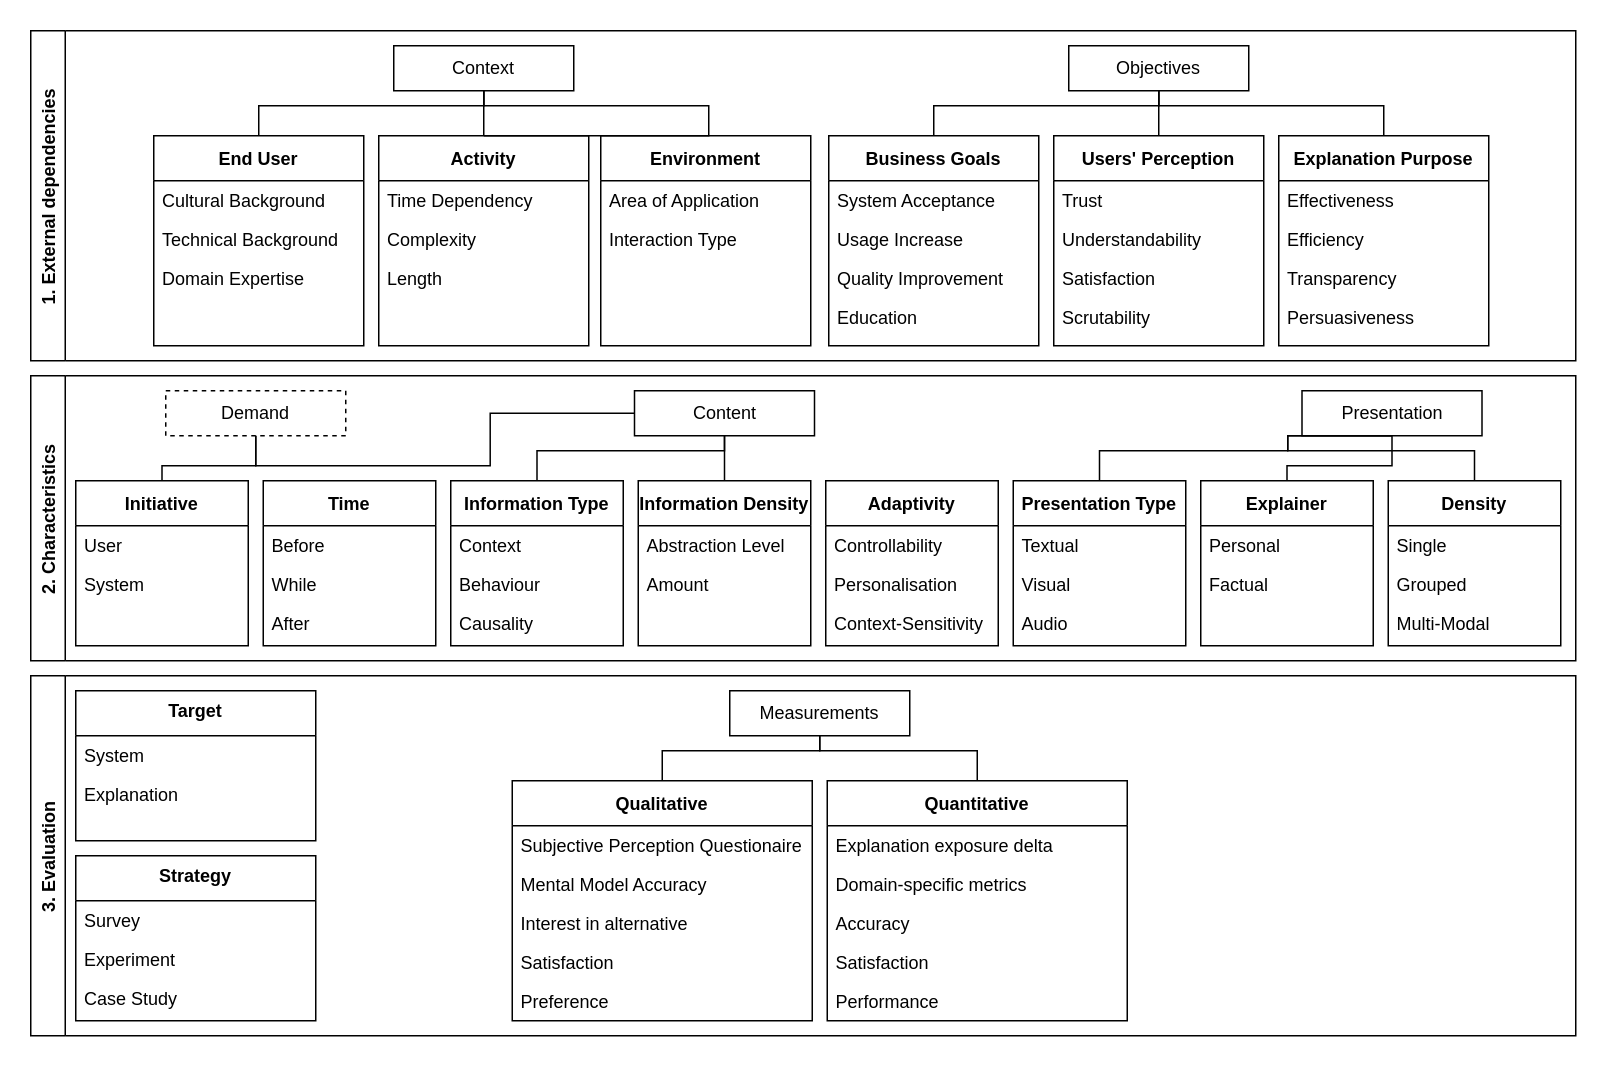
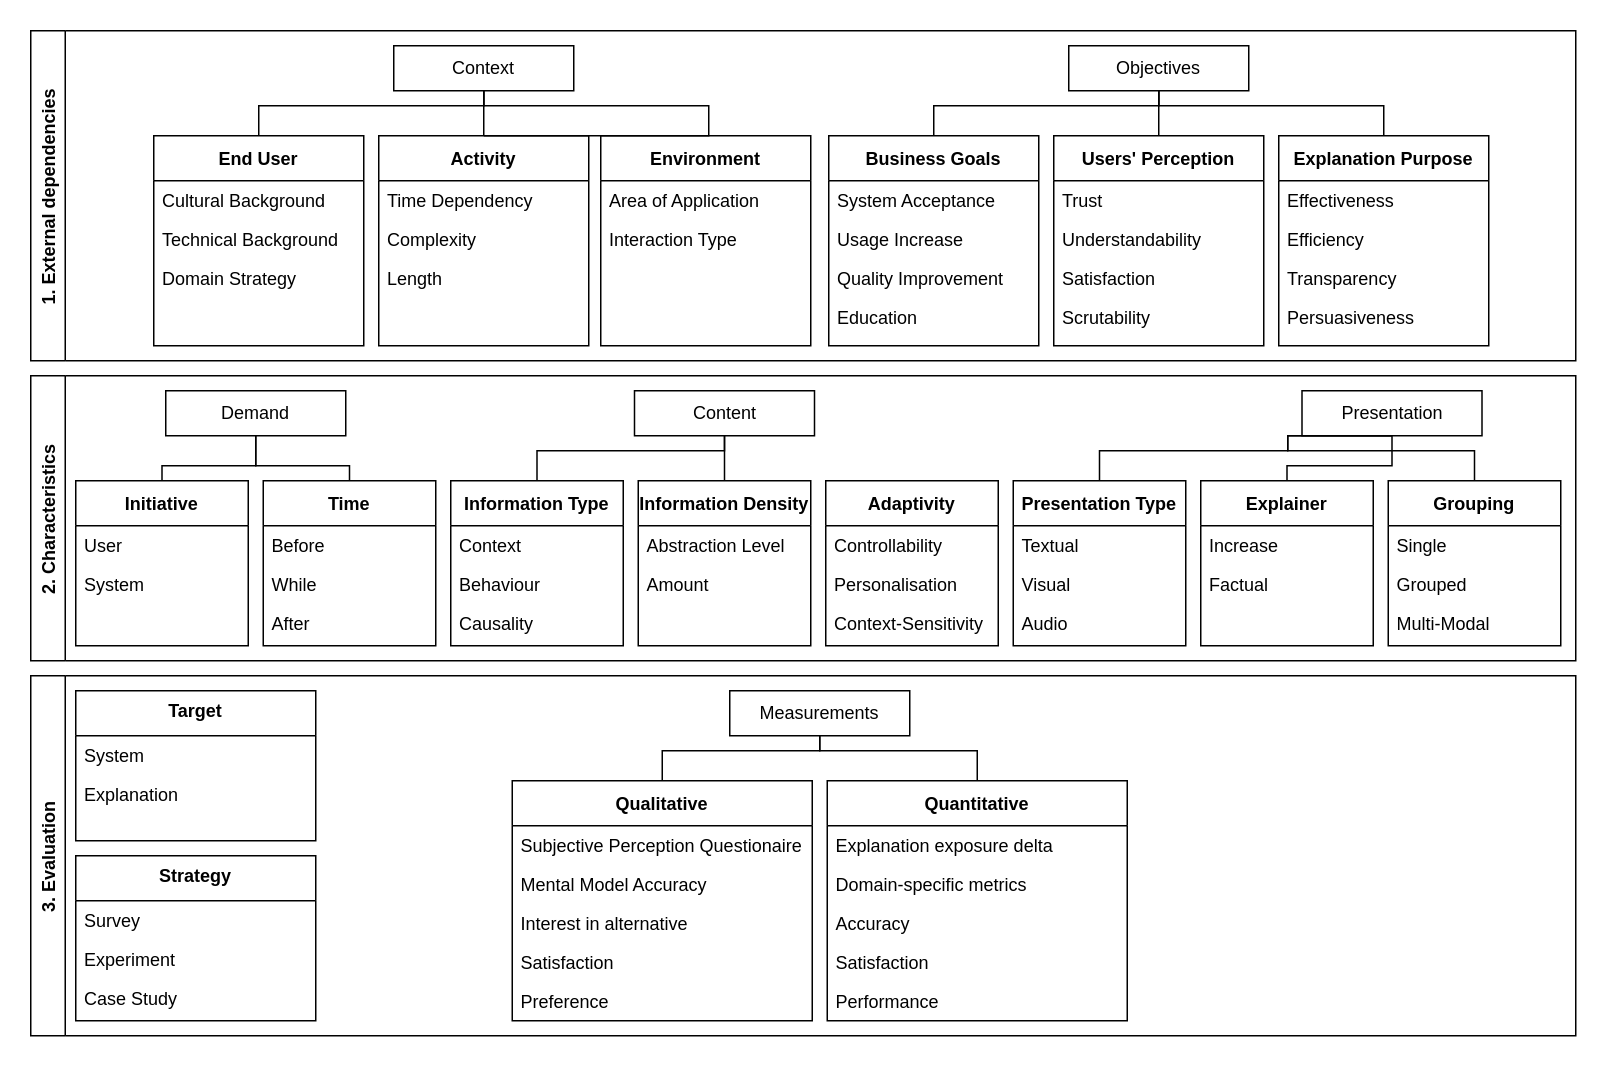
(236, 279) -> (233, 279)
(256, 413) -> (256, 413)
(490, 440) -> (350, 472)
(1474, 504) -> (1474, 504)
(1247, 546) -> (1249, 546)
